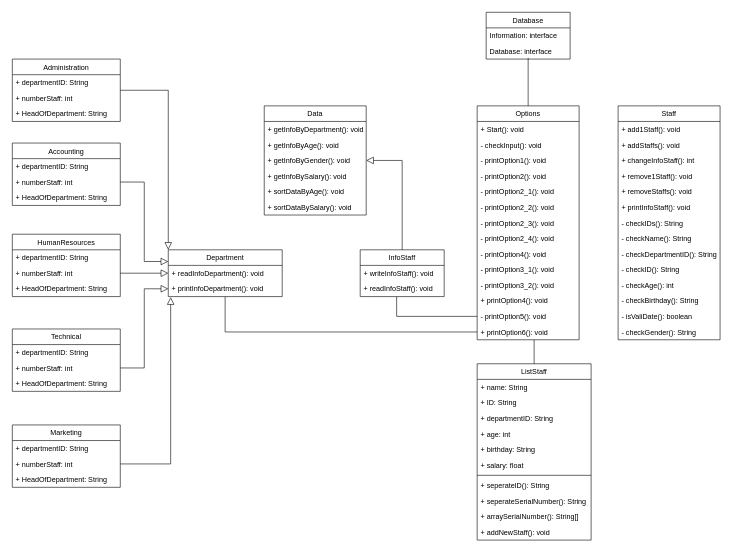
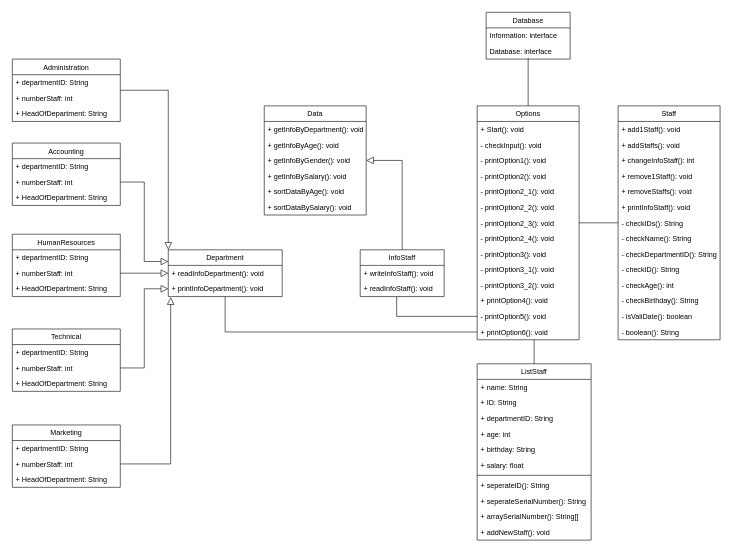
none -> (599, 223)
(519, 254) -> (519, 254)
(664, 332) -> (655, 332)
